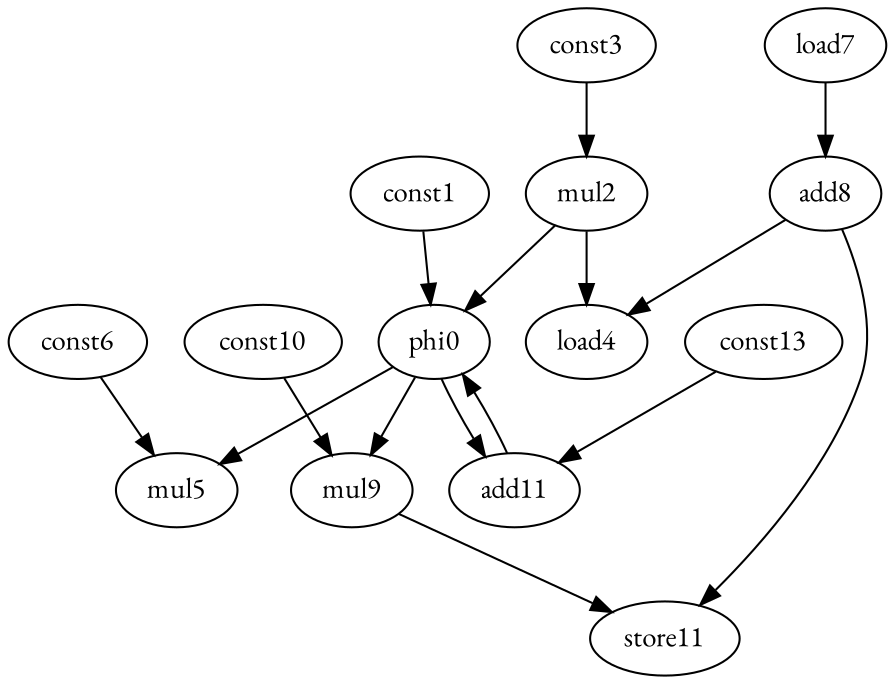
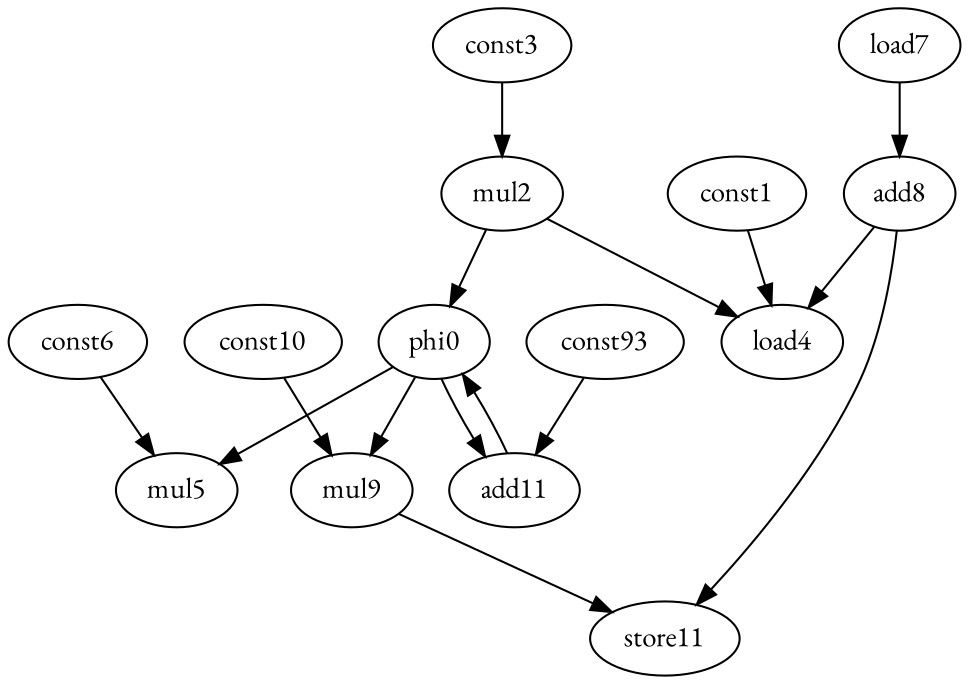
(426, 258) -> (757, 258)
(764, 342) -> (605, 342)
